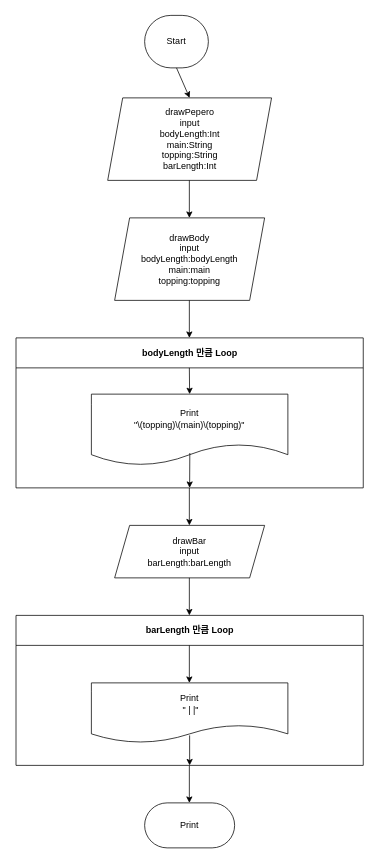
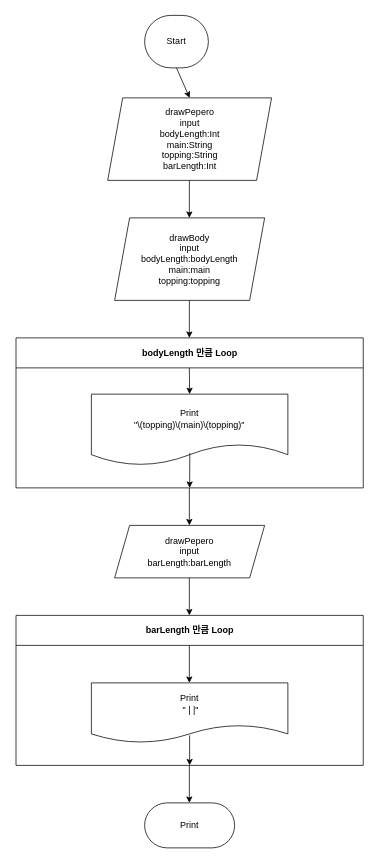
(189, 552) -> (189, 552)
